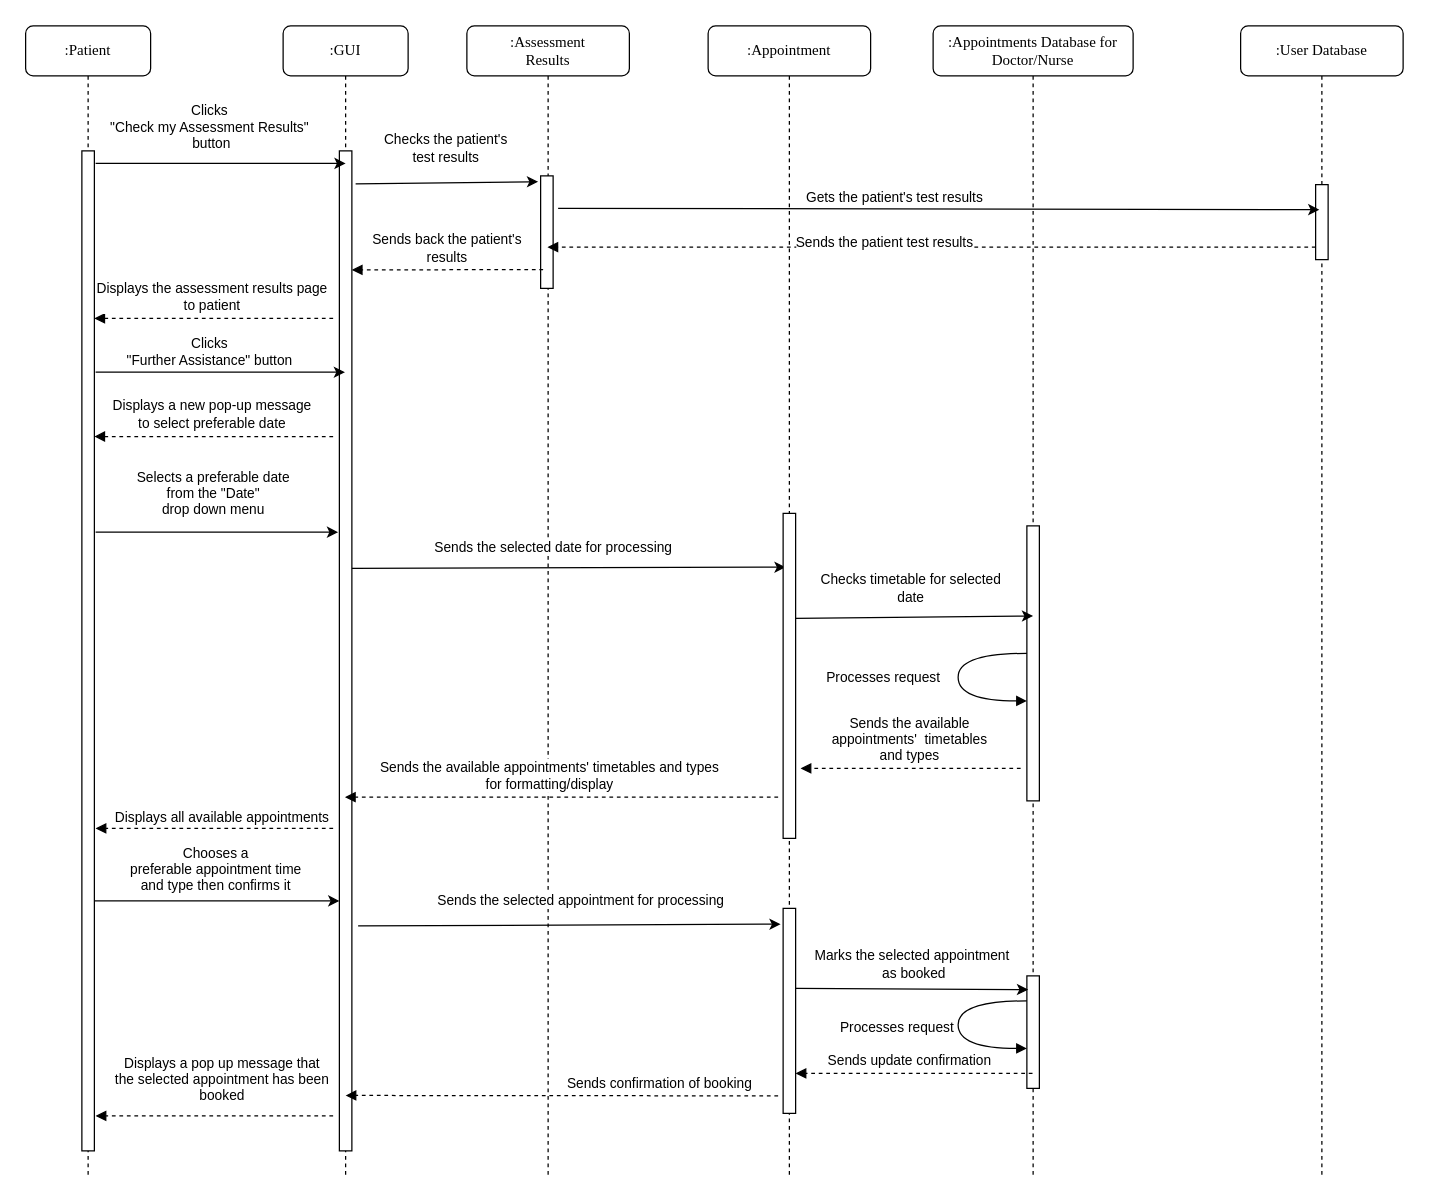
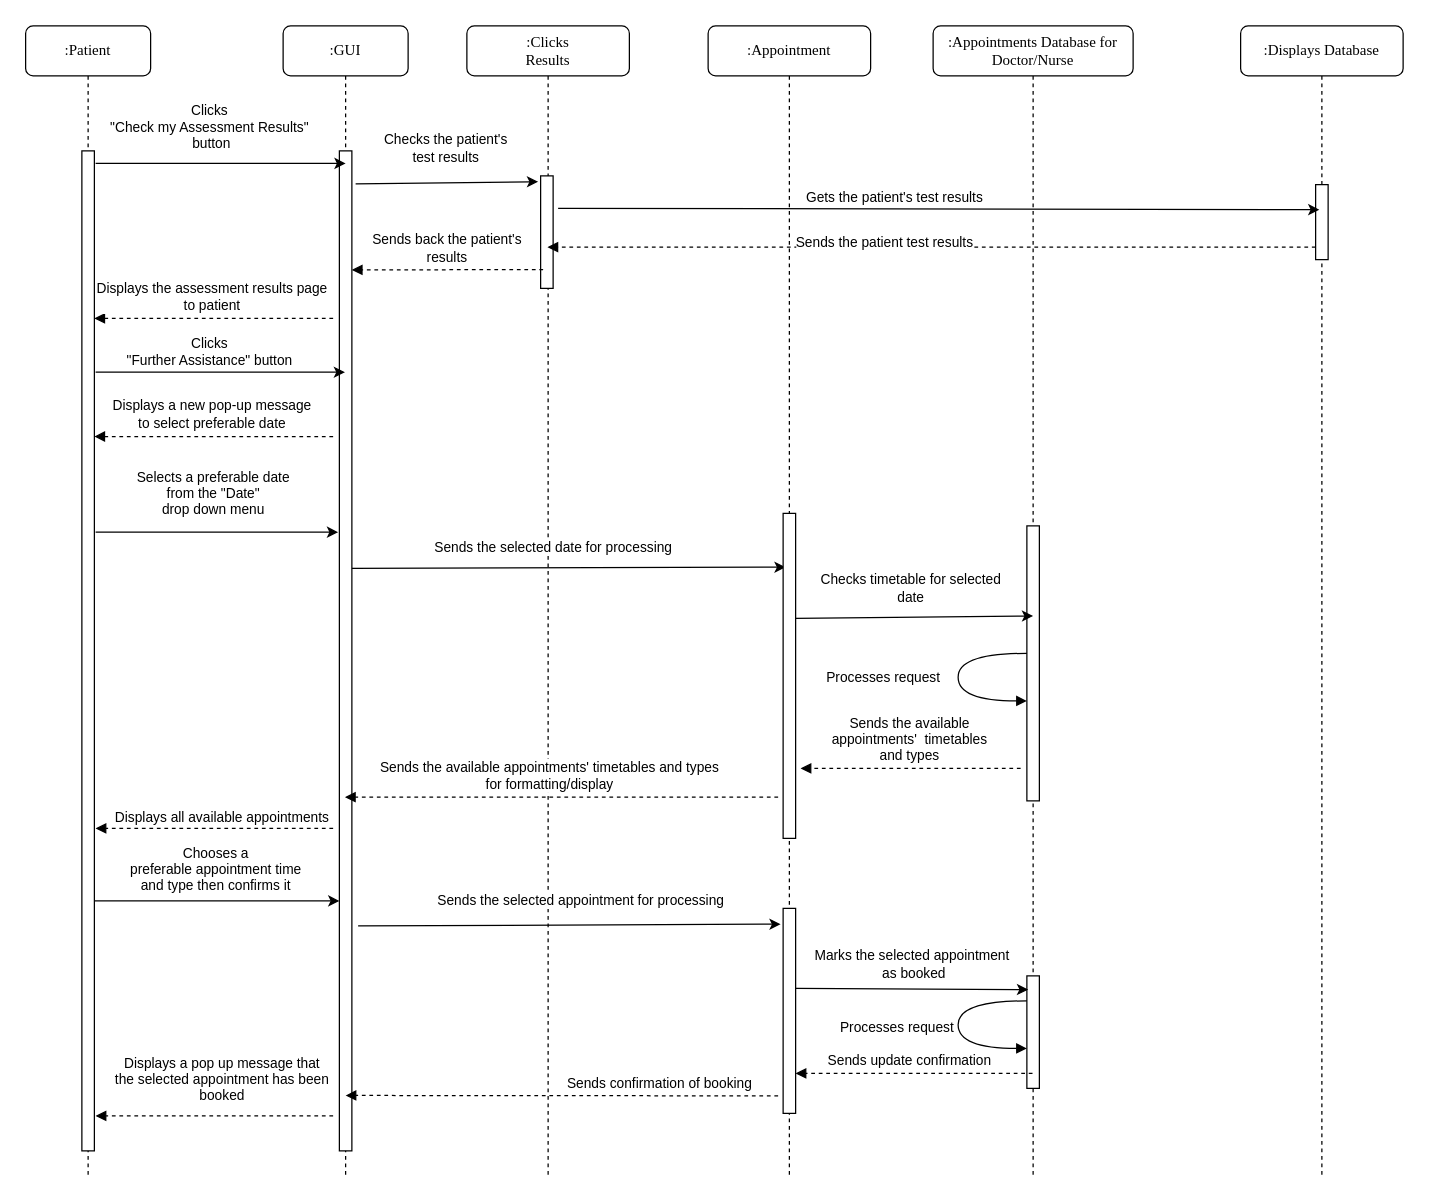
(548, 51) -> (548, 51)
(1322, 51) -> (1322, 51)
